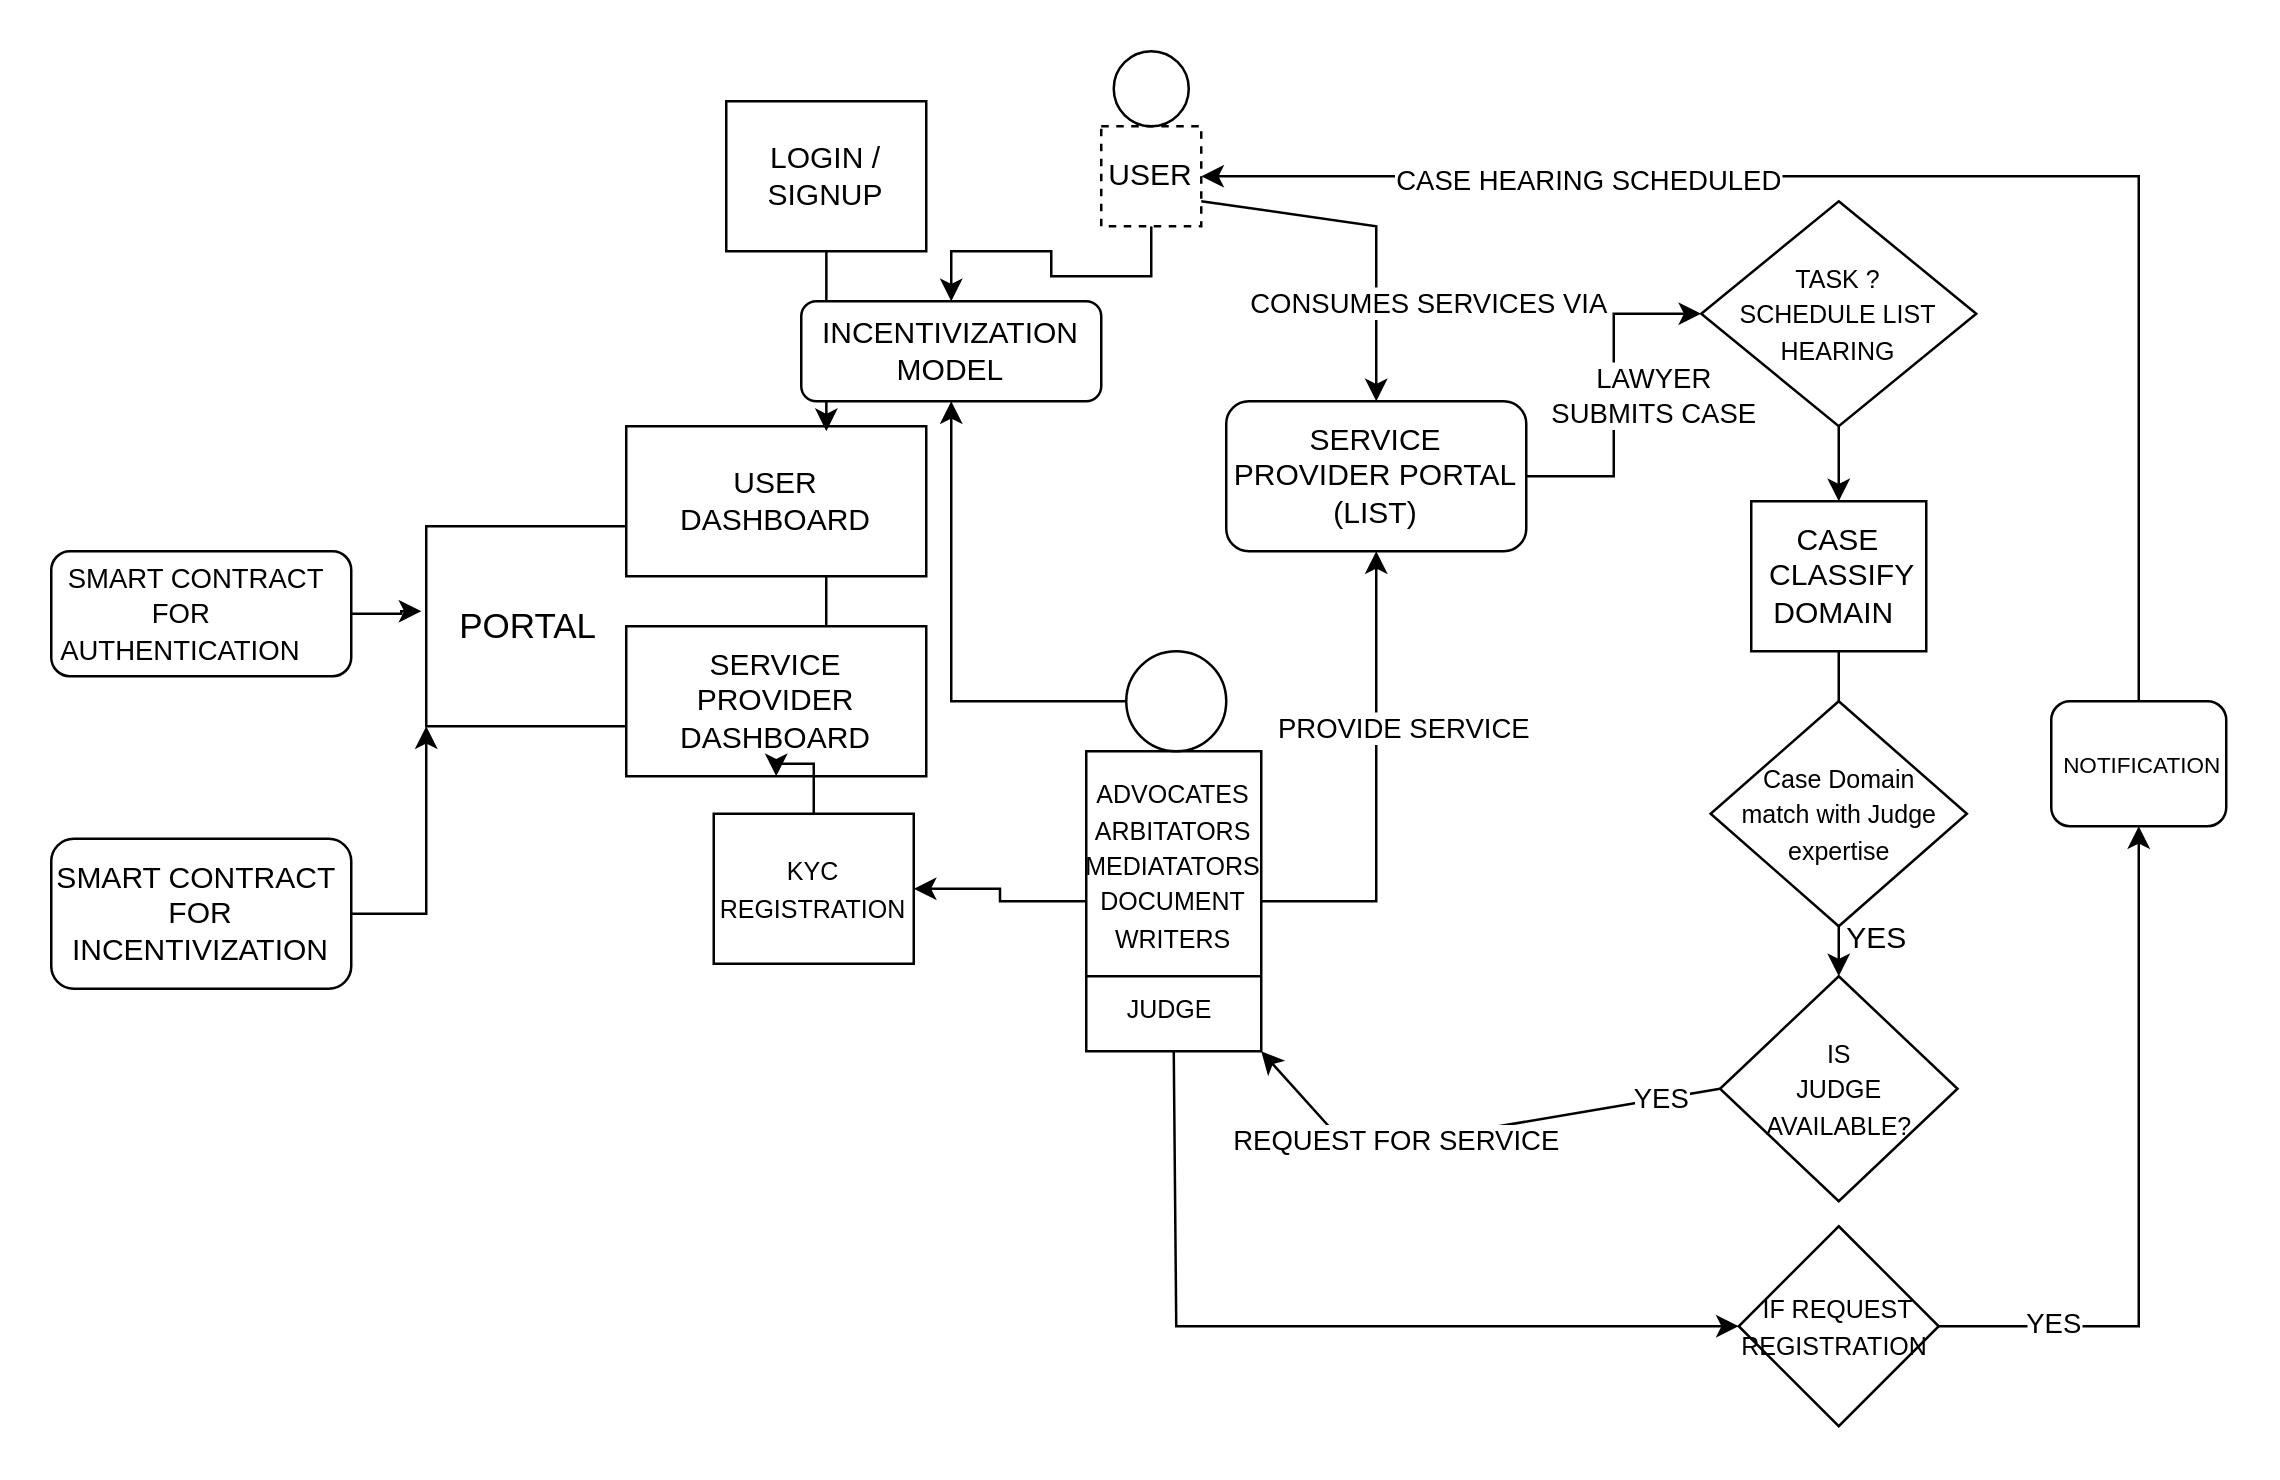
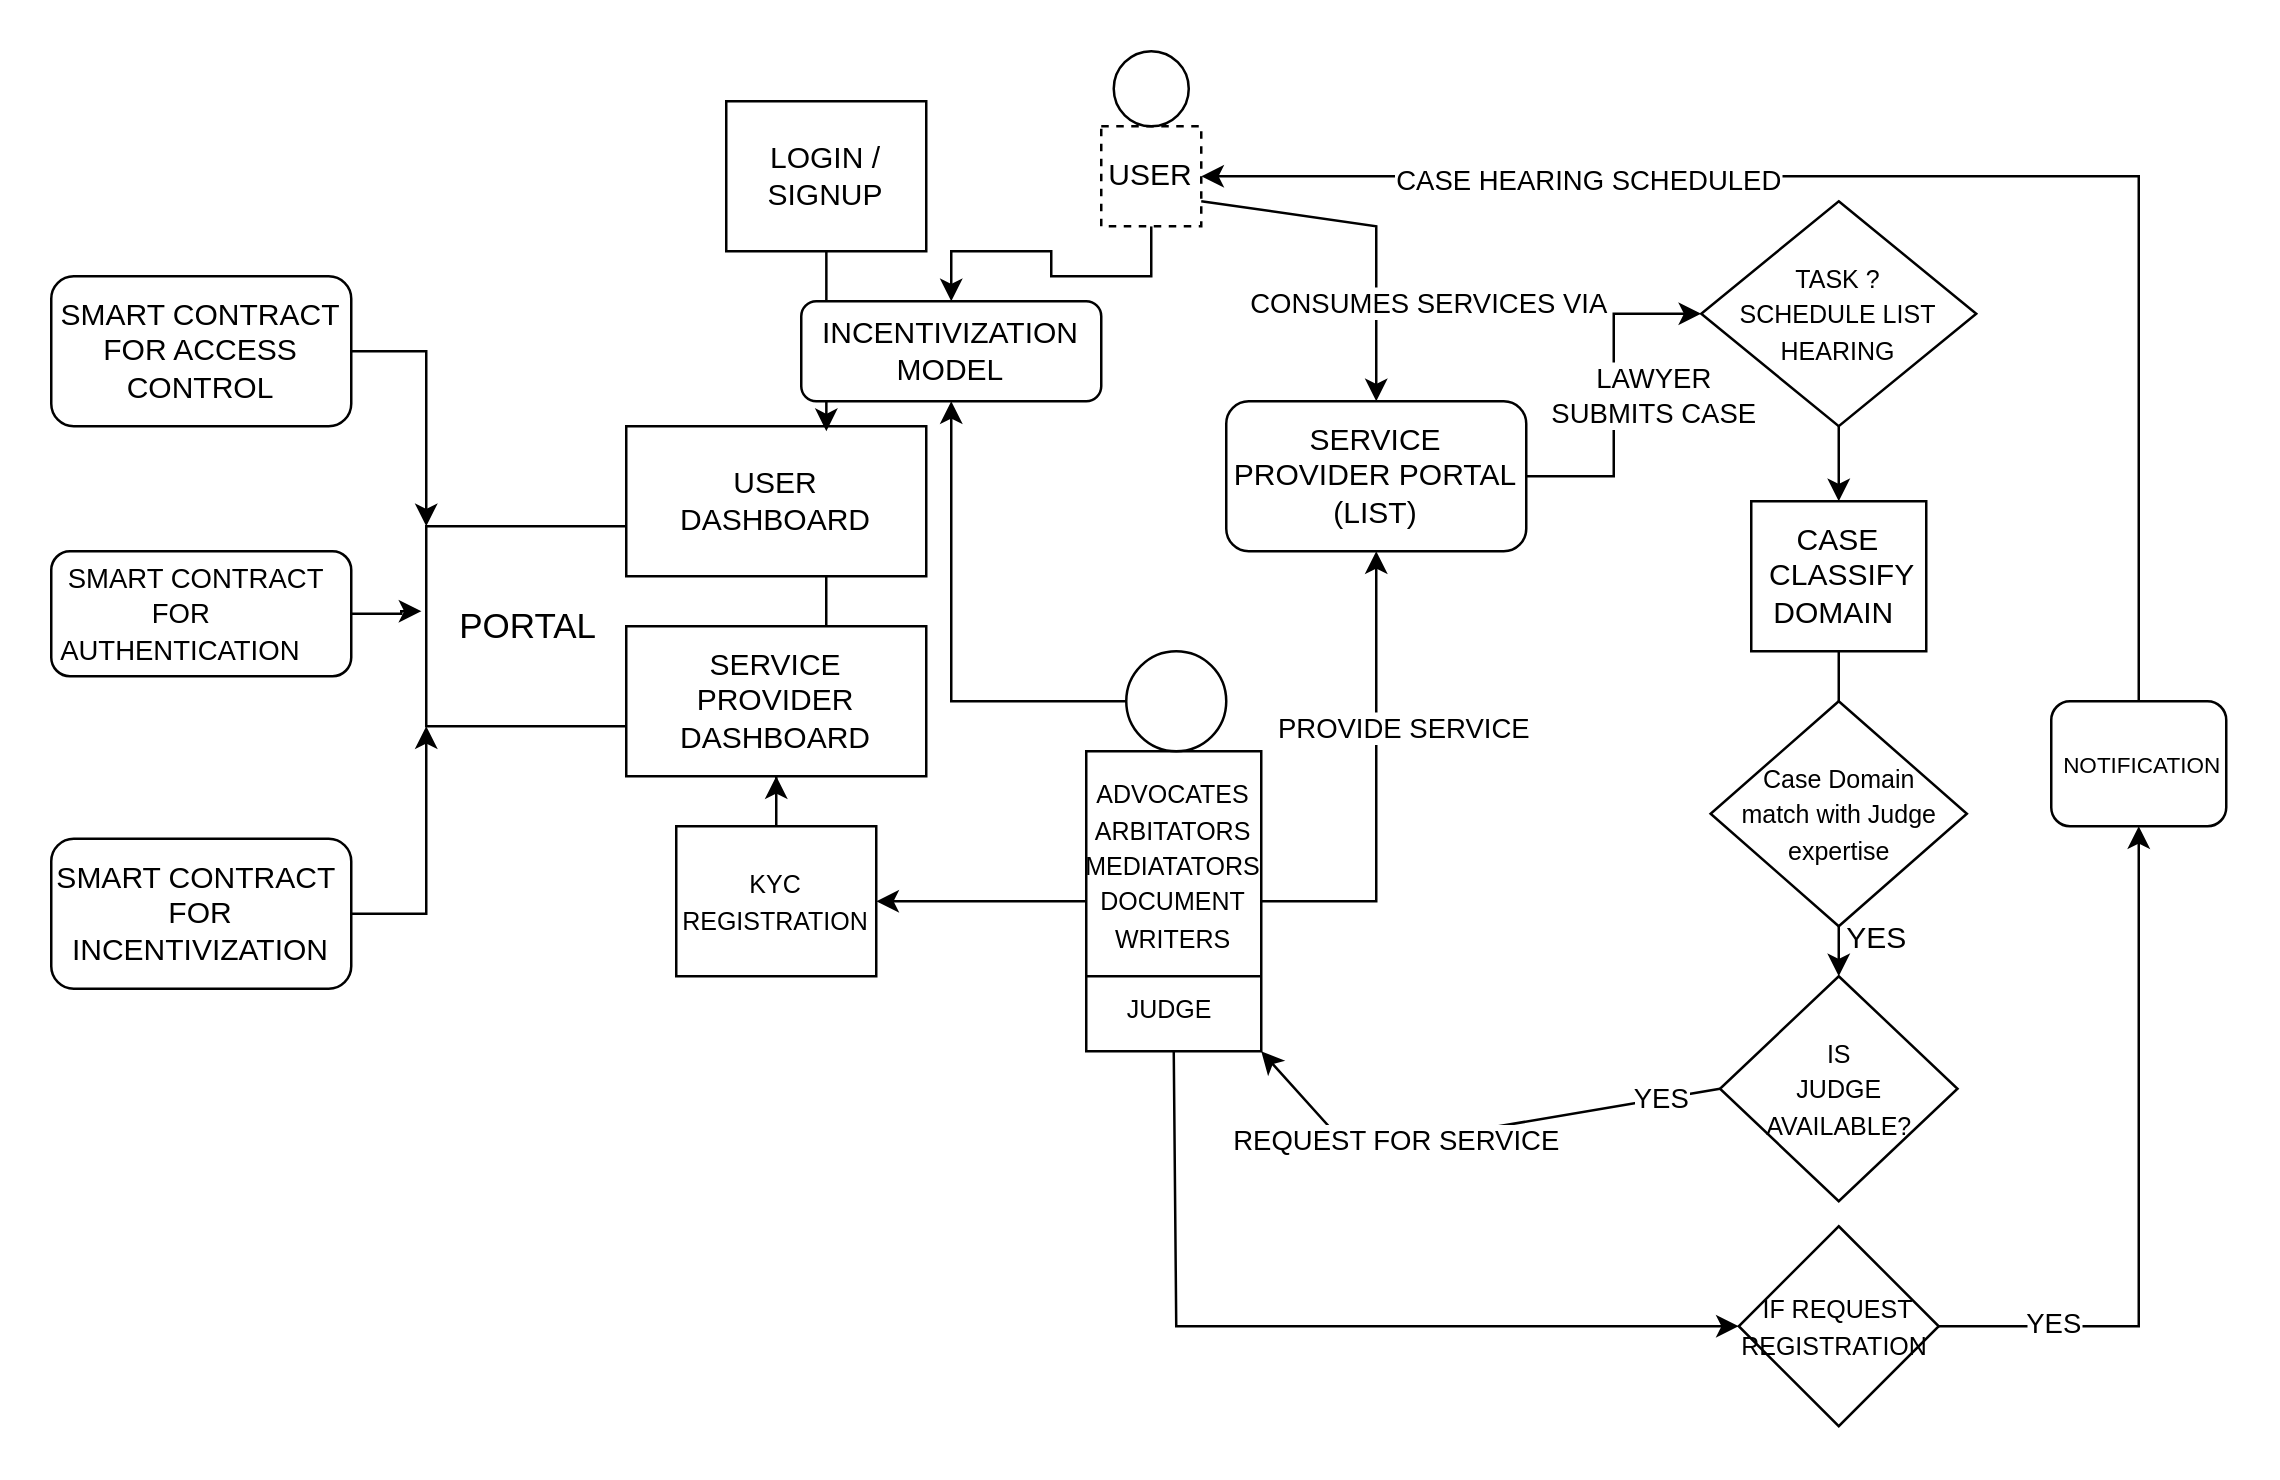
none -> (201, 351)
none -> (426, 393)
(814, 889) -> (776, 901)
